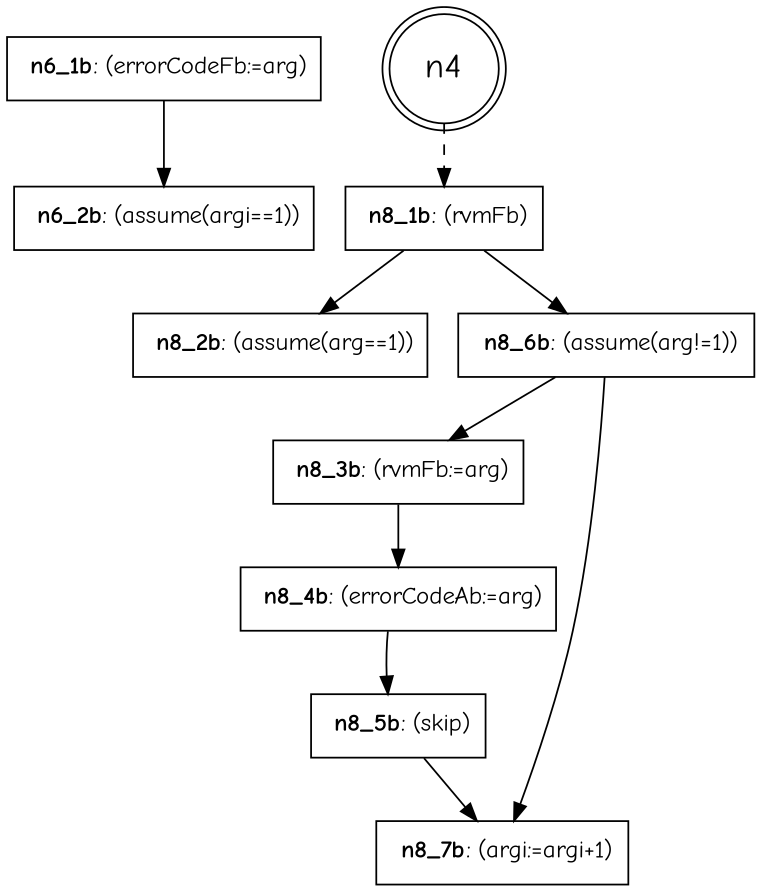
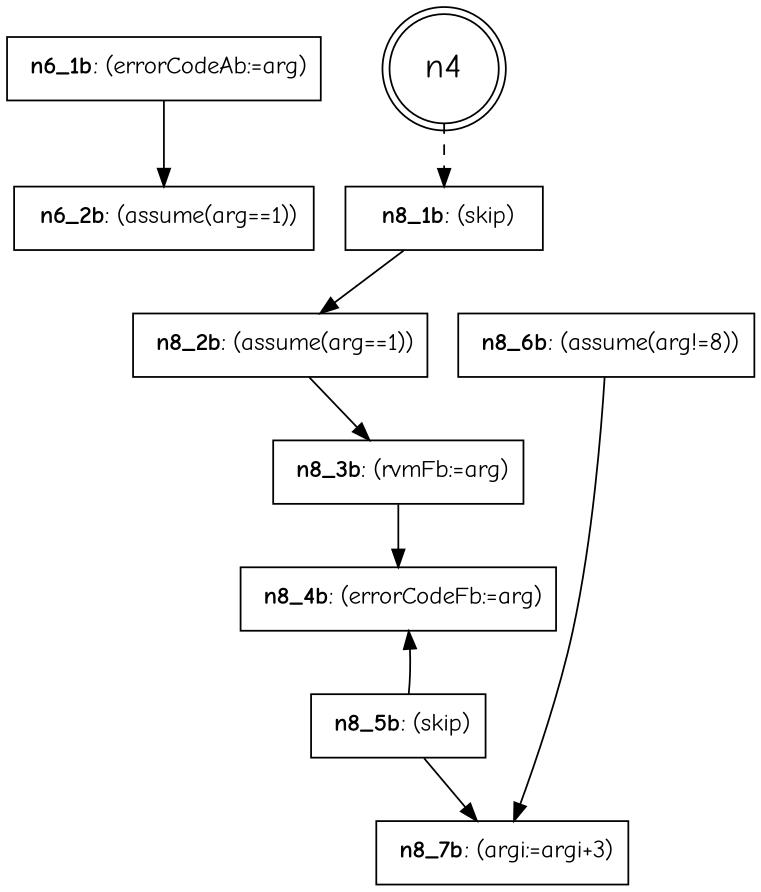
(200, 66) -> (200, 66)
(201, 216) -> (201, 216)
(480, 216) -> (480, 216)
(518, 277) -> none
(644, 343) -> (644, 343)
(510, 404) -> (333, 402)
(435, 596) -> (435, 596)
(387, 654) -> (410, 672)
(539, 850) -> (539, 850)
